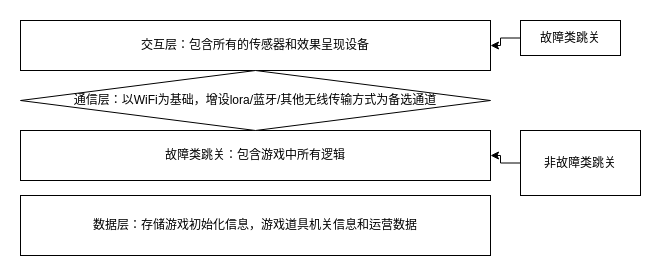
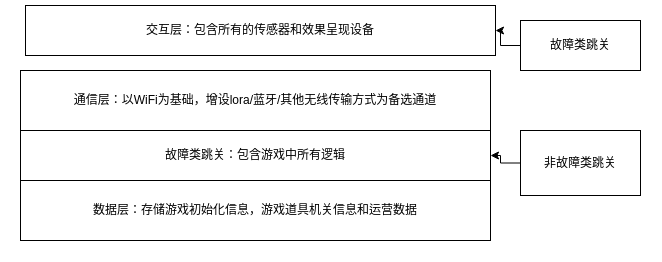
(571, 38) -> (581, 46)
(256, 46) -> (261, 31)
(256, 101) -> (256, 101)
(256, 226) -> (256, 211)
